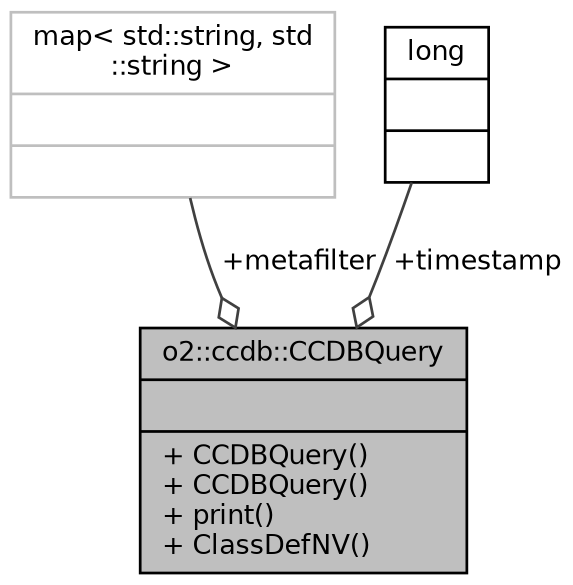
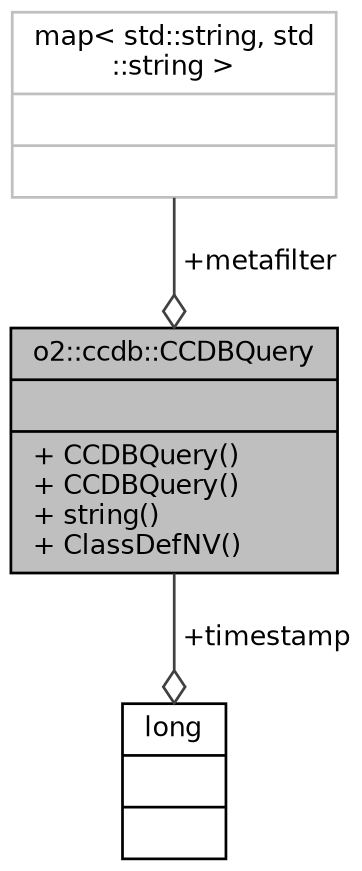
(391, 240) -> (174, 622)
(219, 516) -> (97, 516)
